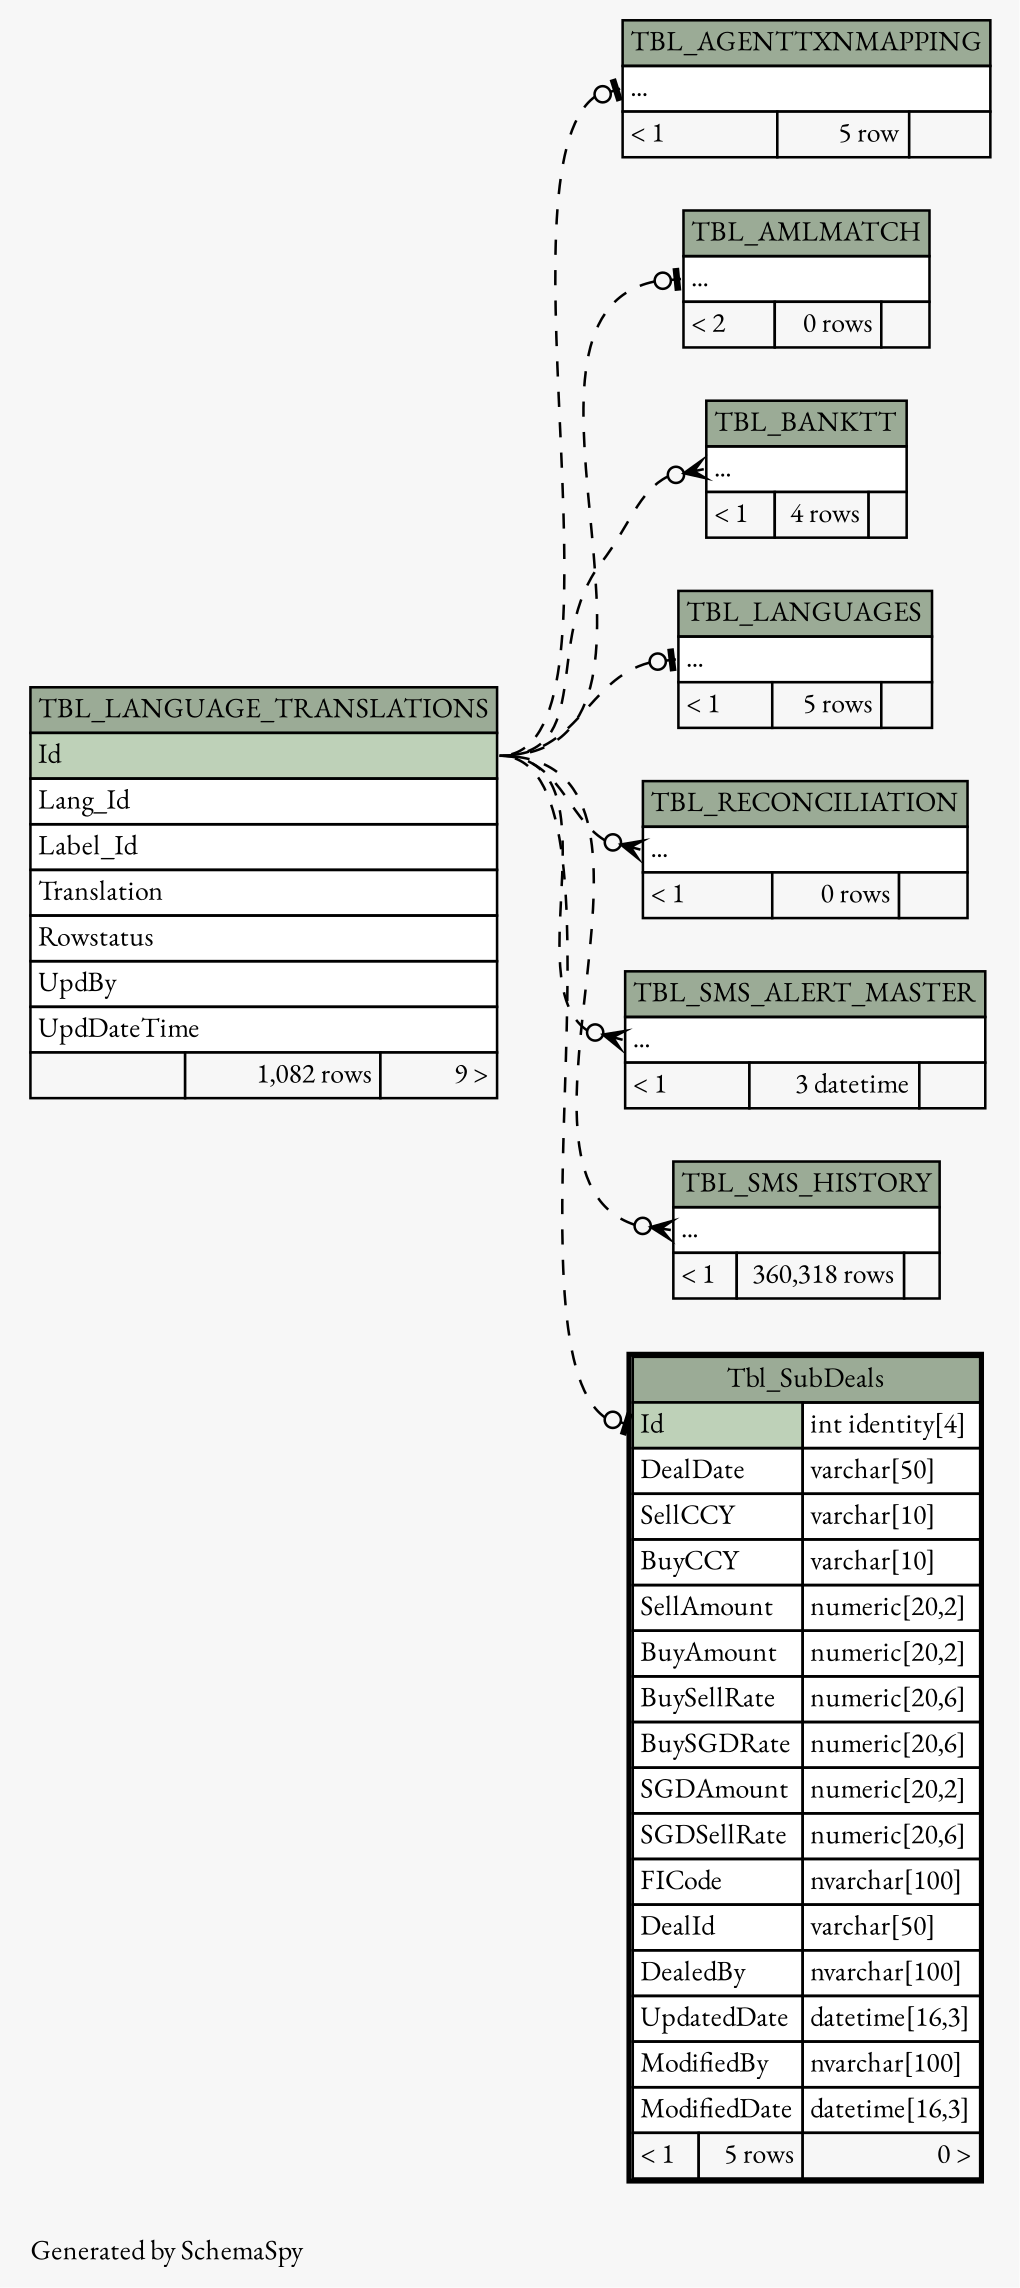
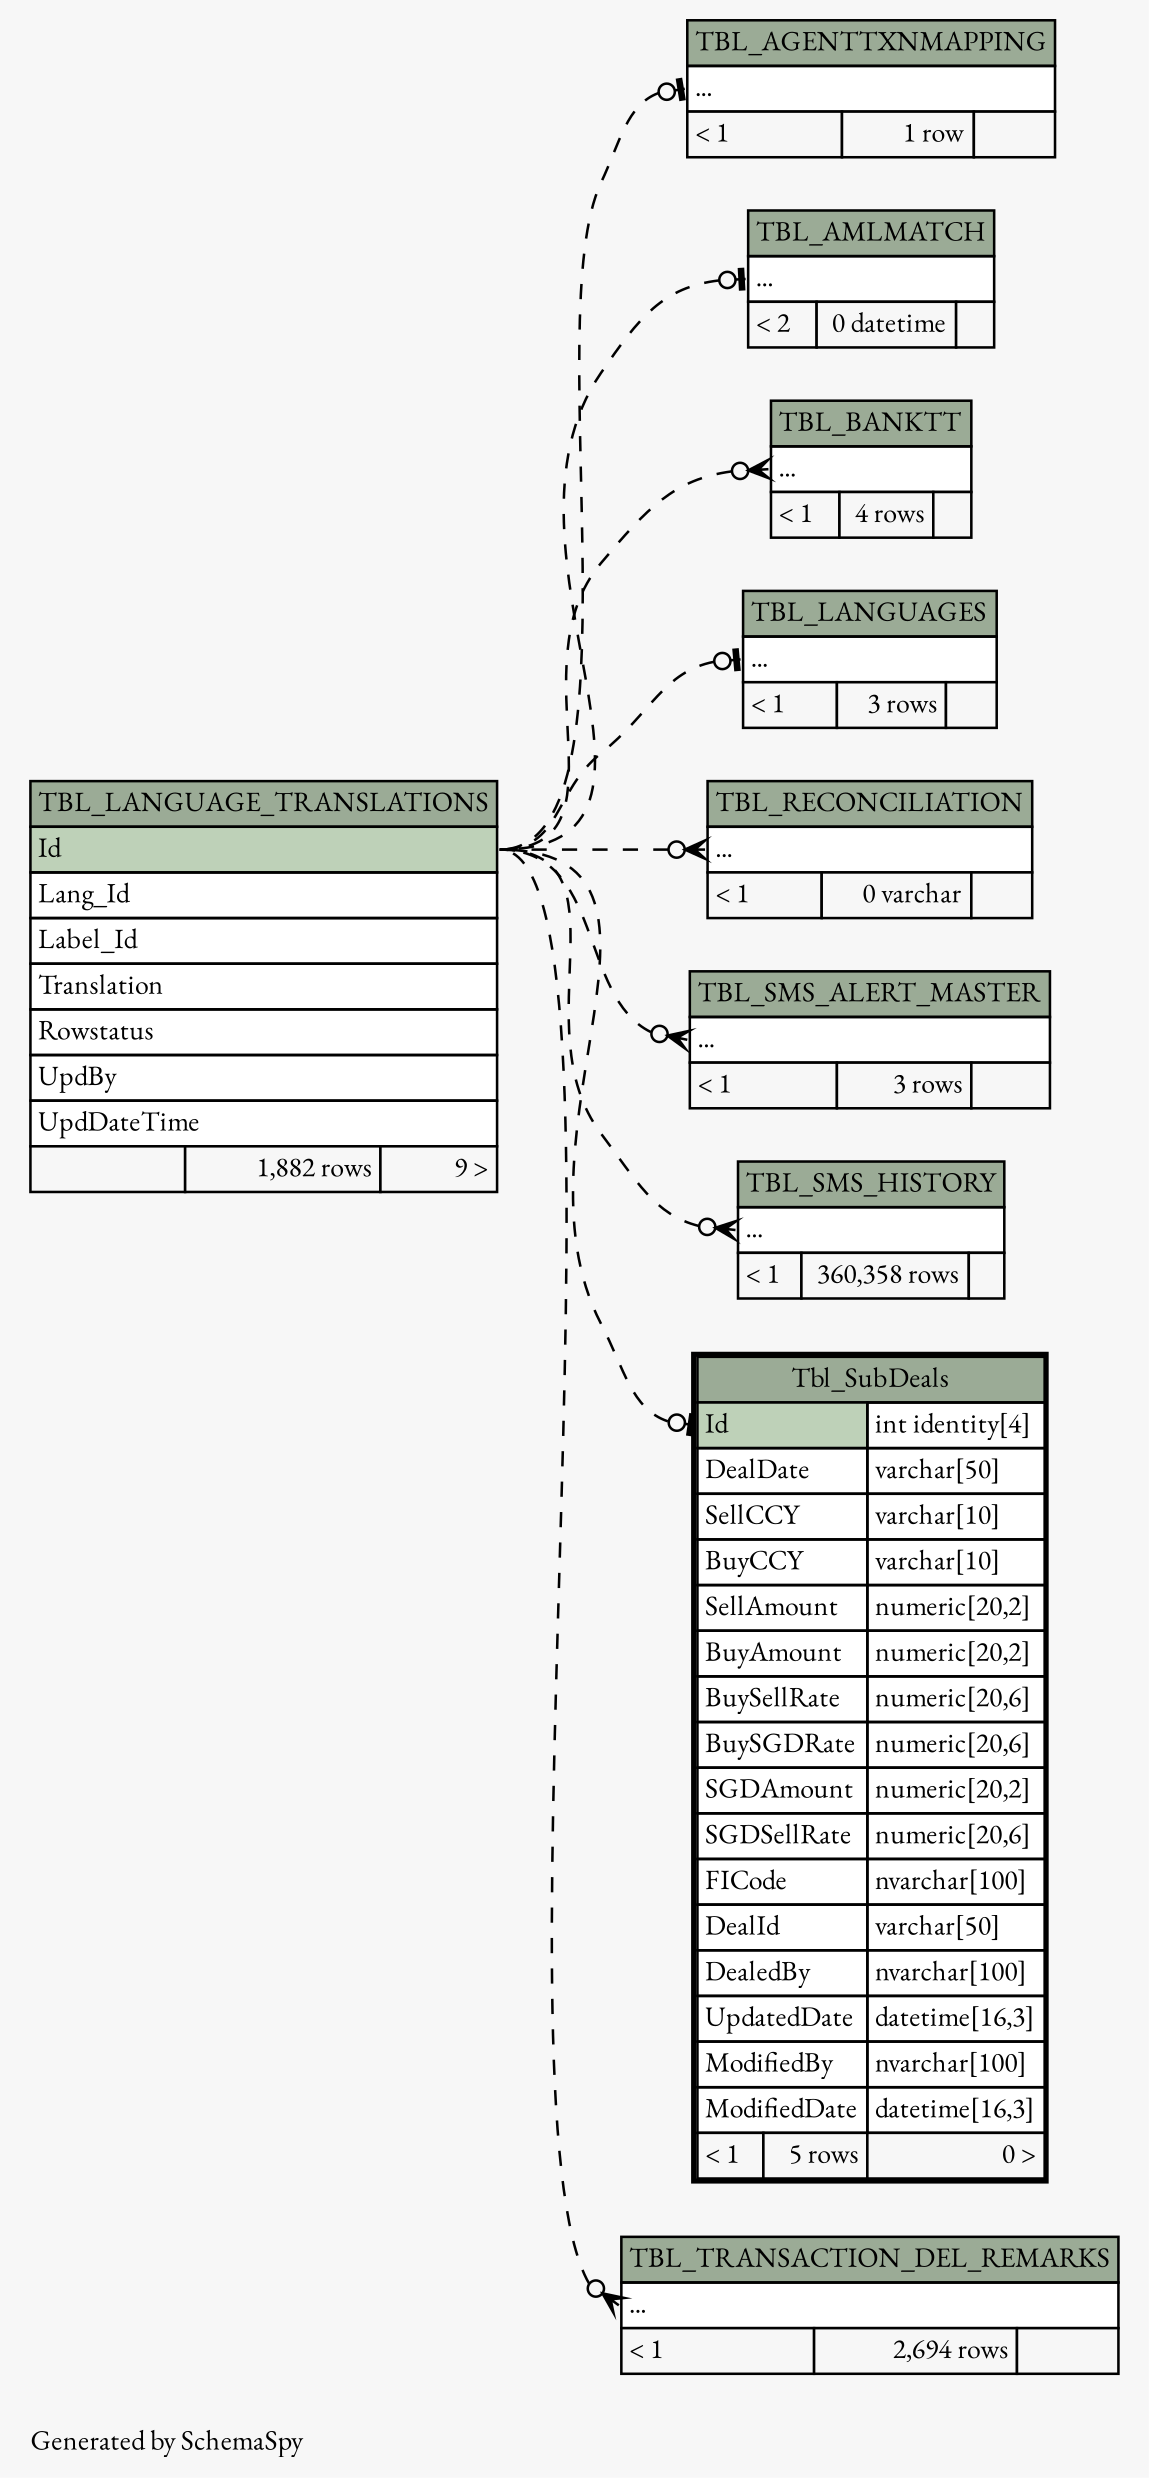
(870, 133) -> (935, 133)
(838, 323) -> (890, 323)
(838, 704) -> (903, 704)
(856, 894) -> (913, 894)
(314, 1074) -> (314, 1168)
(853, 1084) -> (928, 1084)
(824, 1274) -> (889, 1274)
none -> (870, 2305)
